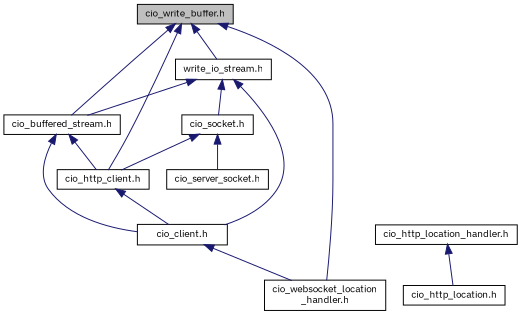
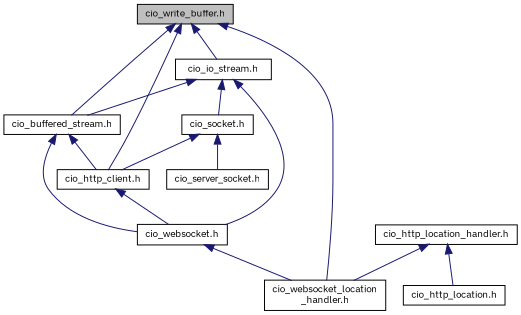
(223, 69) -> (223, 69)
(182, 235) -> (182, 235)
none -> (387, 264)
